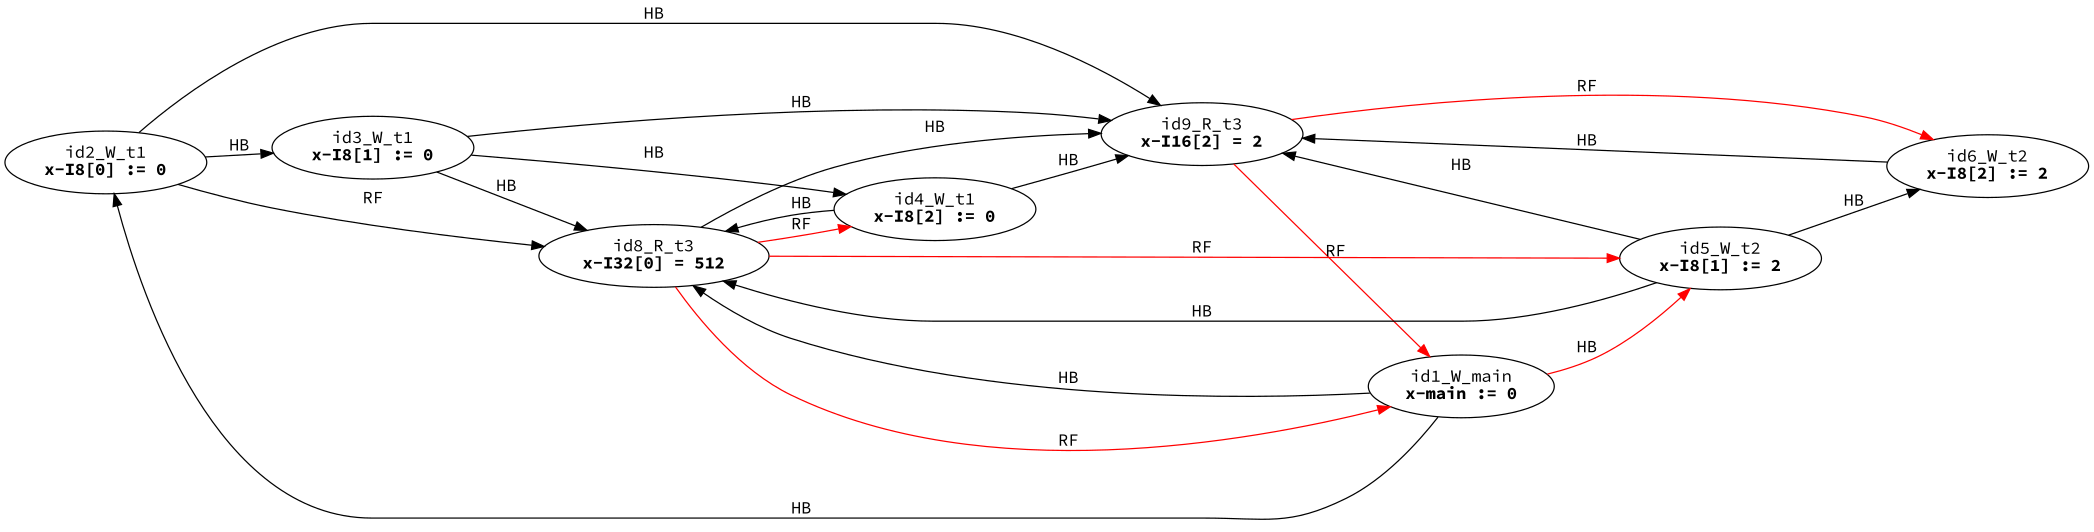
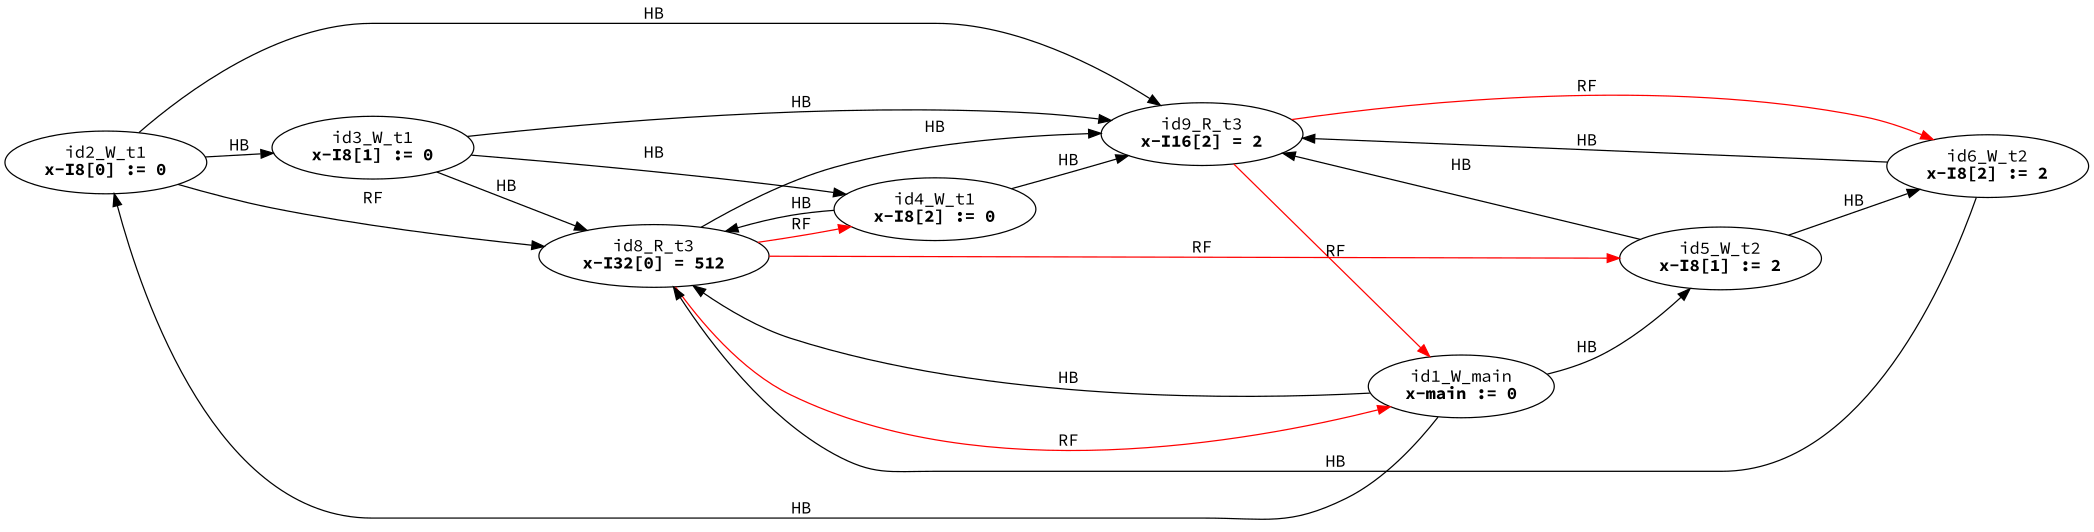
(1196, 321) -> (1364, 471)
(1619, 345) -> (1619, 345)
